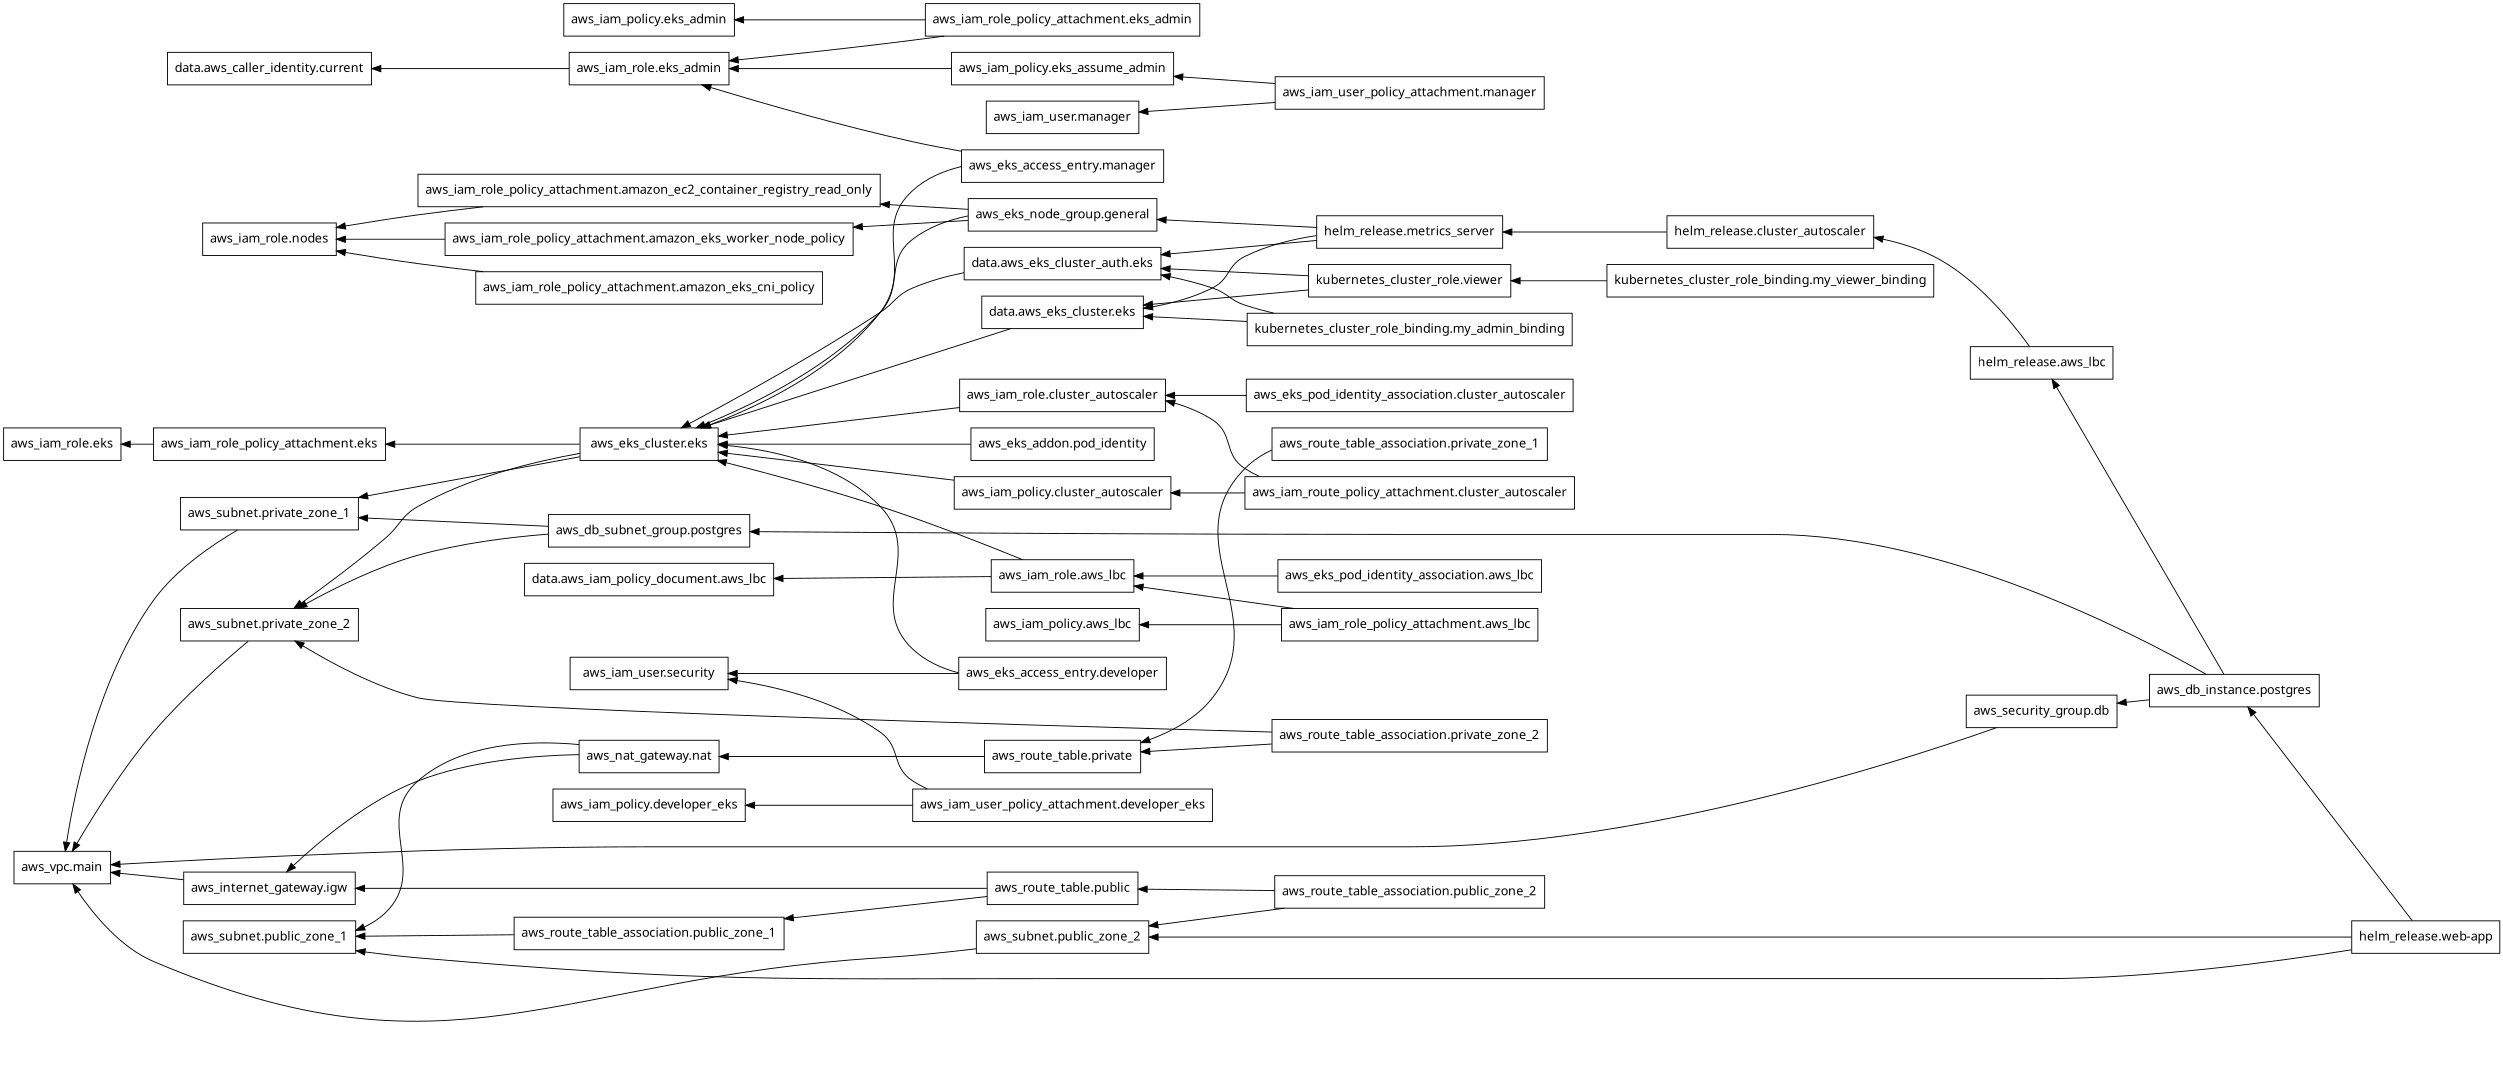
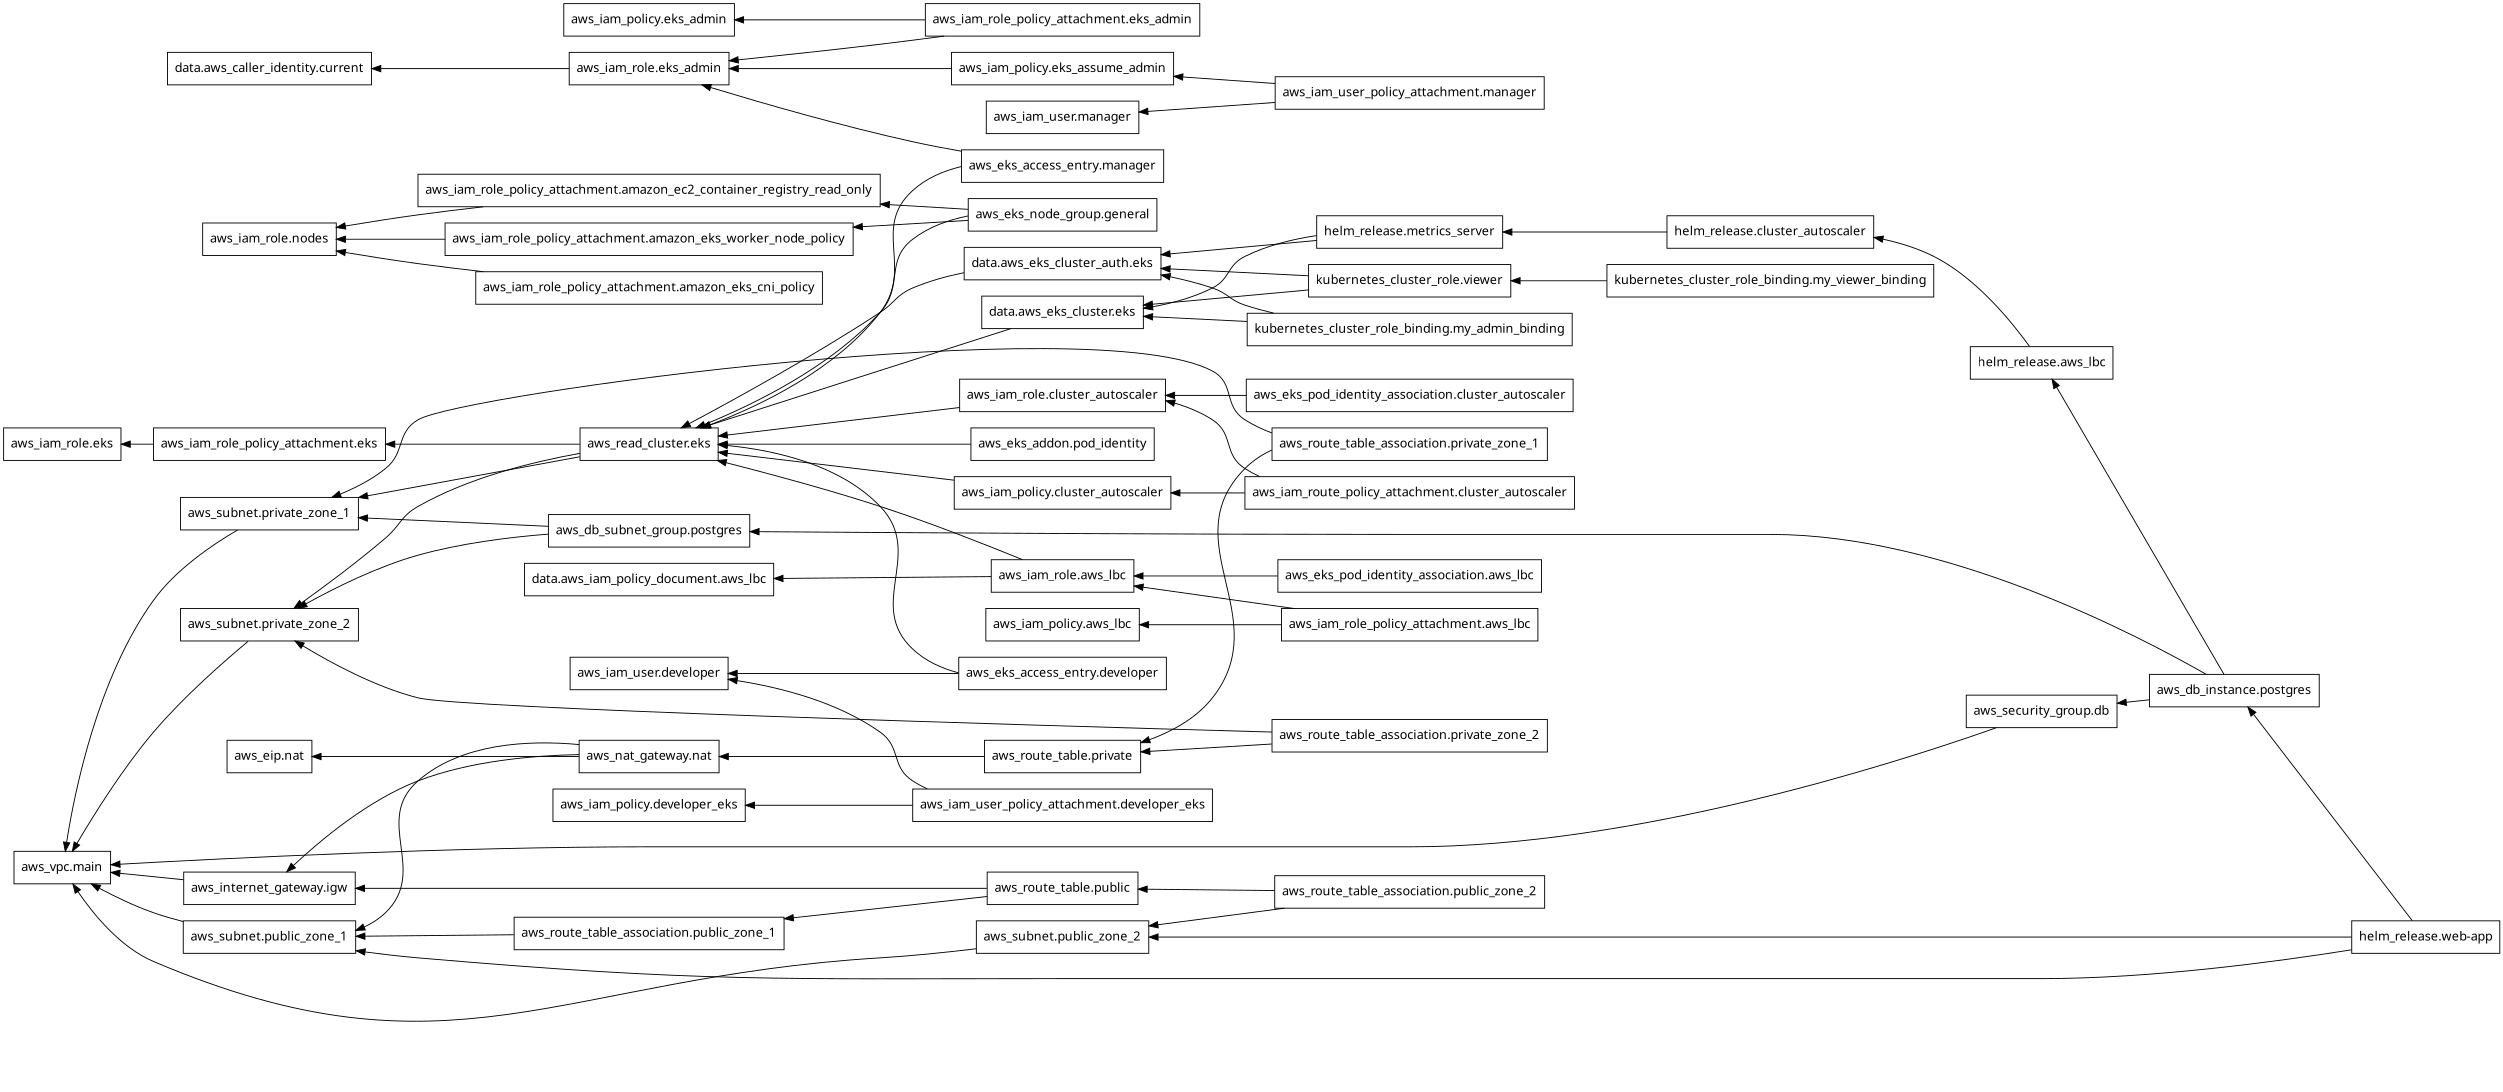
(1241, 224) -> none
none -> (778, 363)
(649, 444) -> (649, 444)
(649, 674) -> (649, 674)
none -> (269, 757)
none -> (140, 908)
